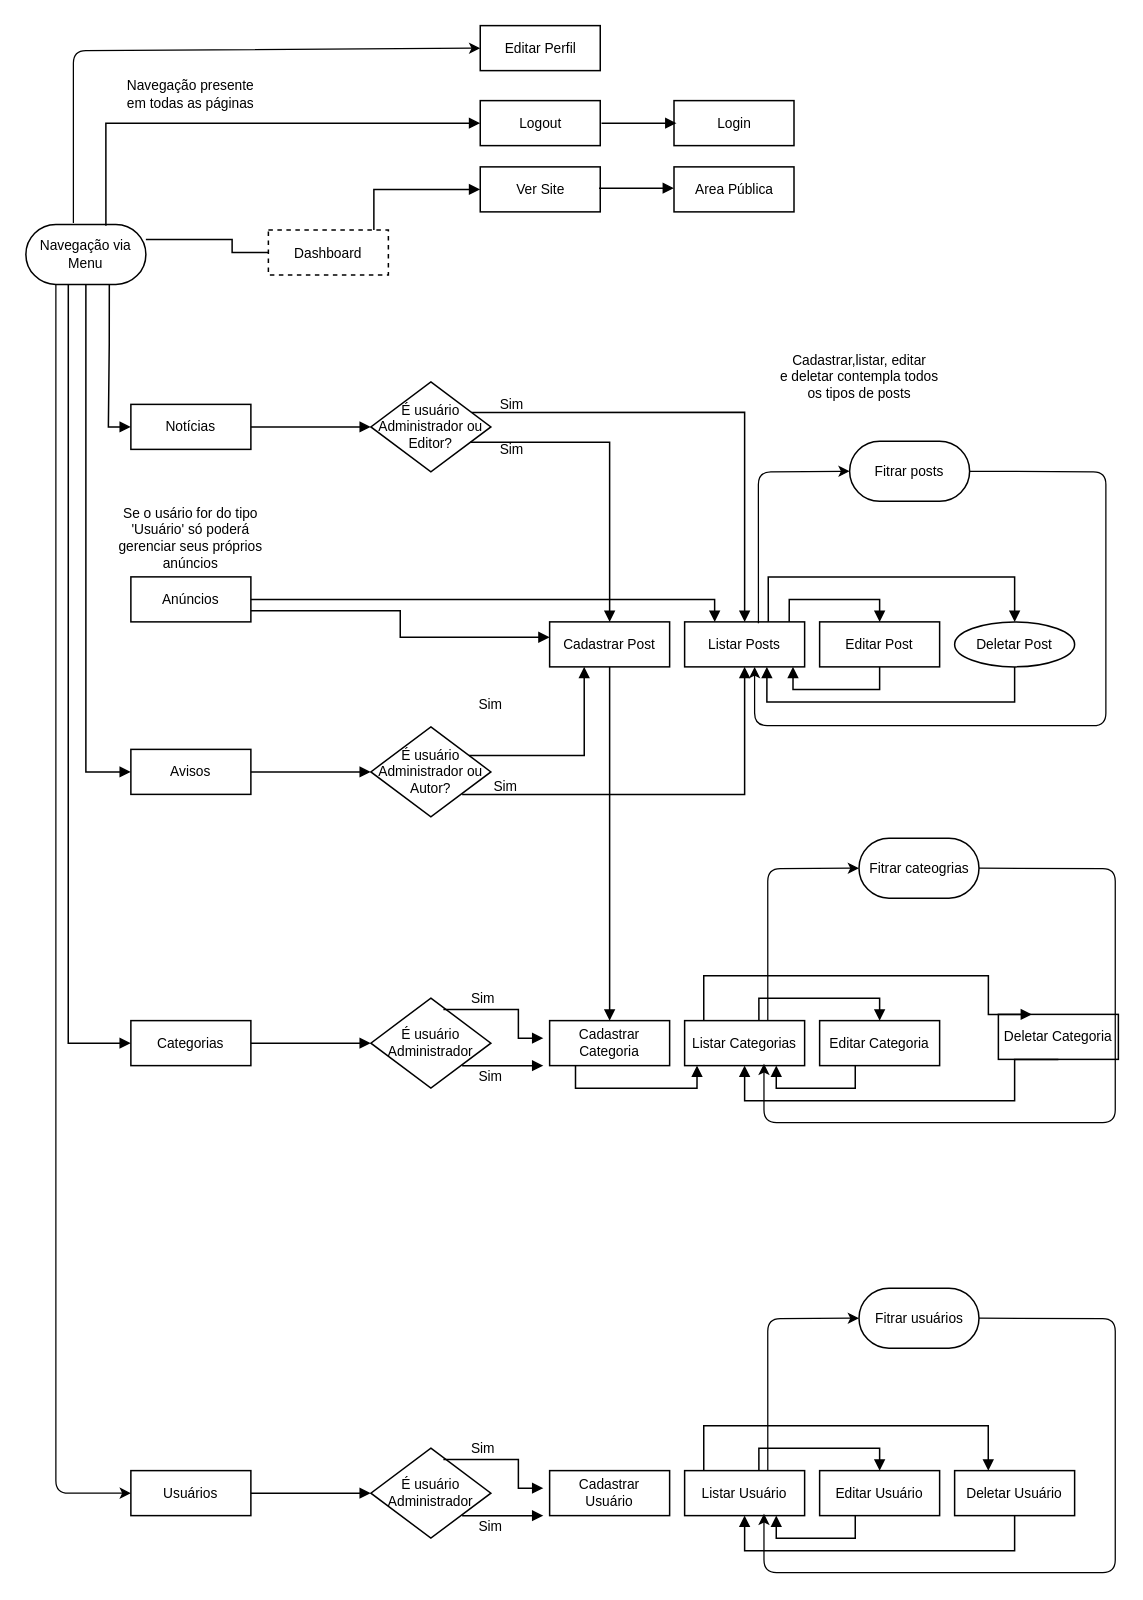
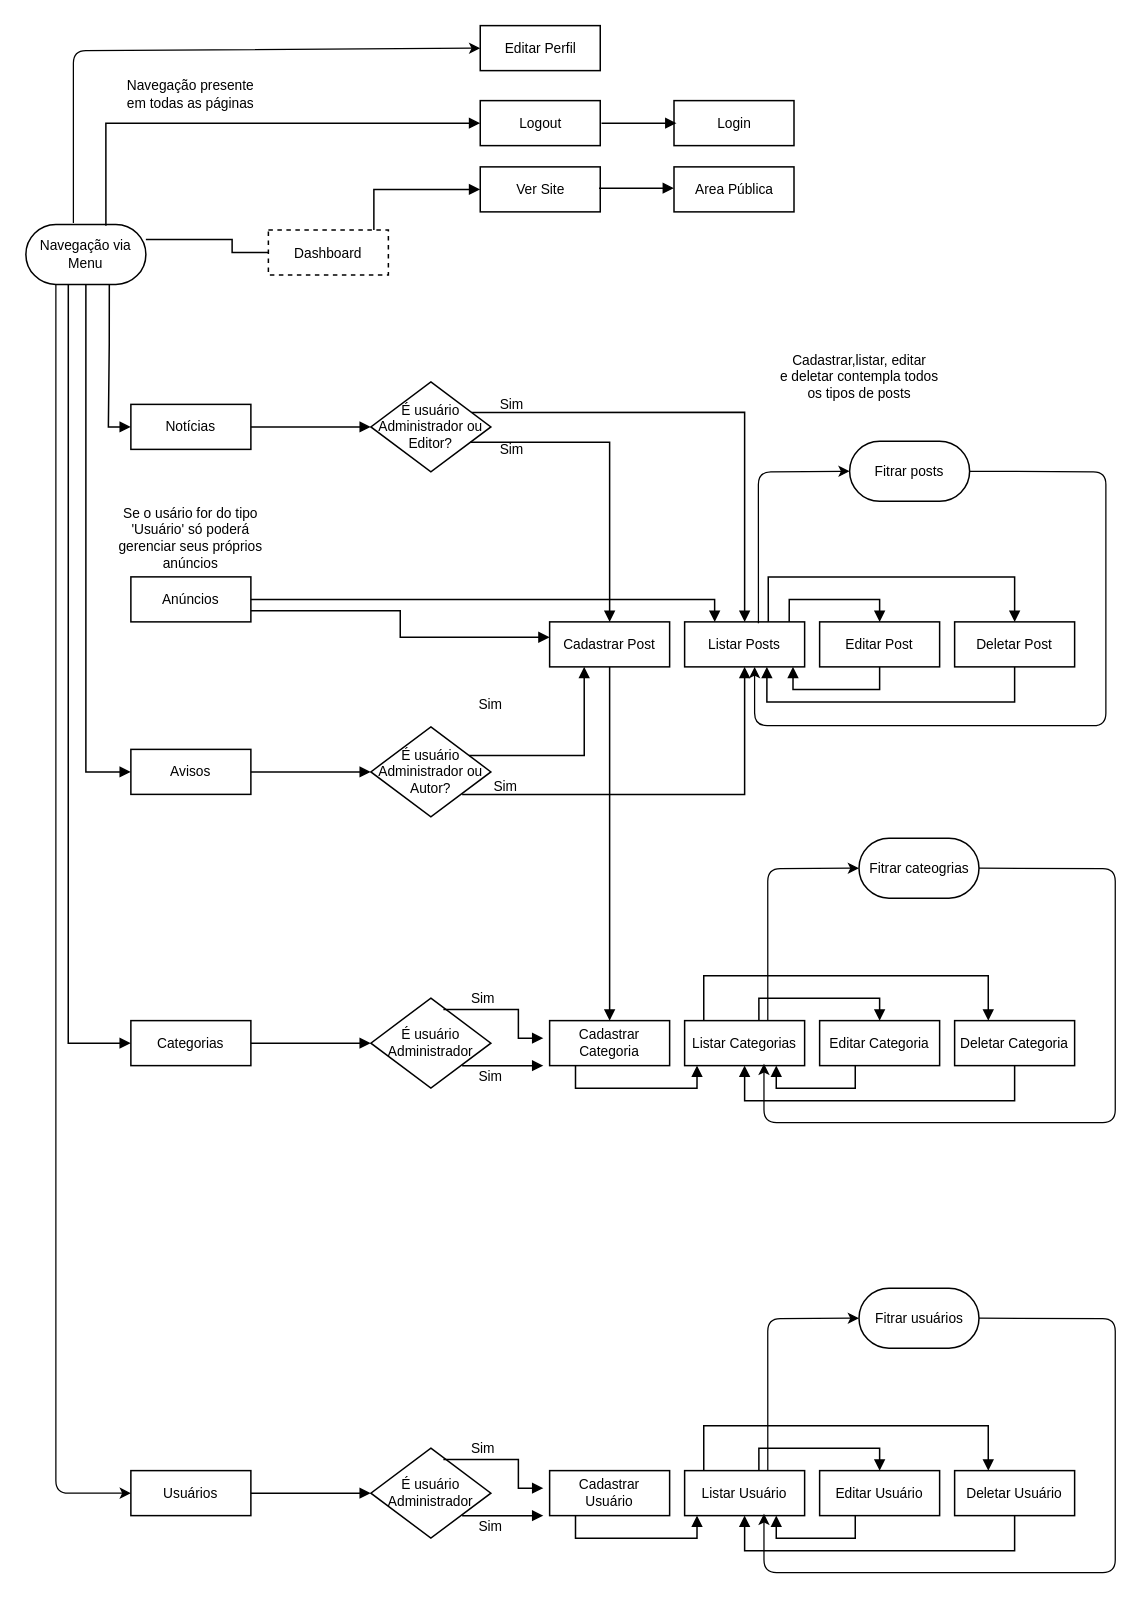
(1014, 644) -> (1014, 644)
(1058, 1037) -> (1014, 1043)
none -> (630, 1538)
